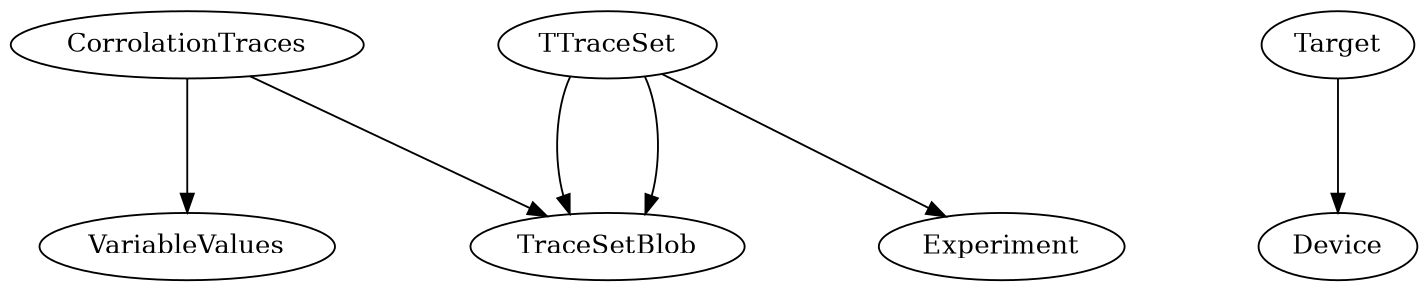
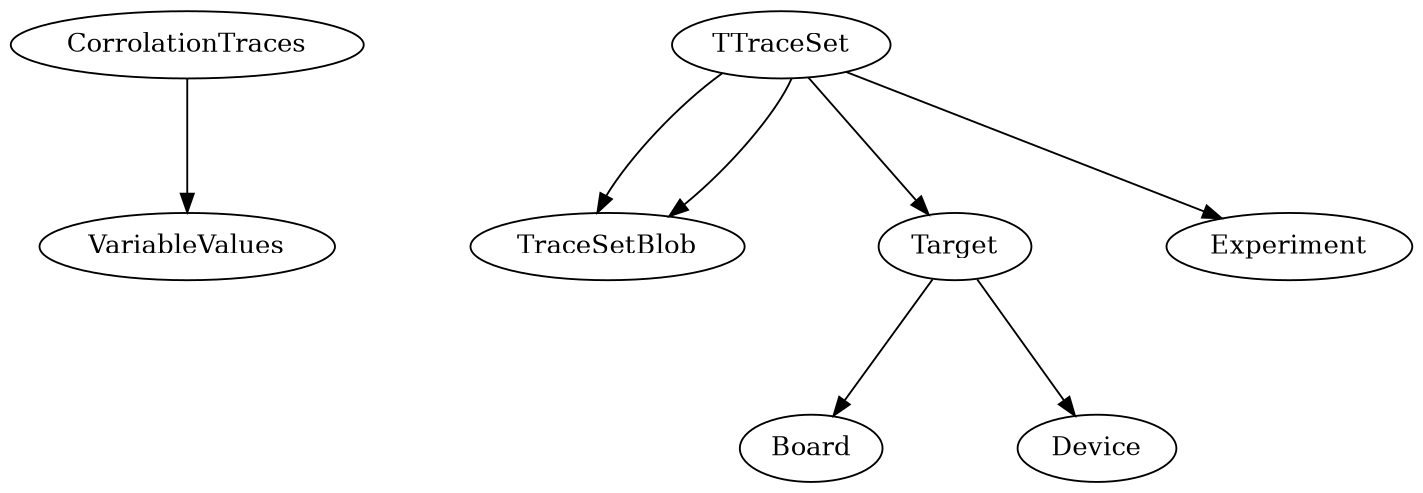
none -> (862, 139)
(390, 142) -> none
none -> (811, 448)
